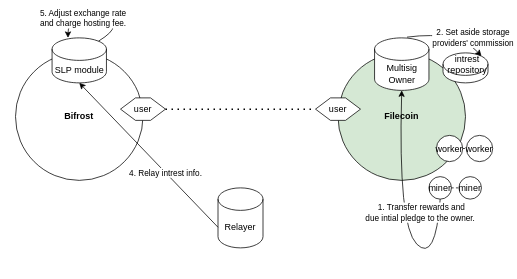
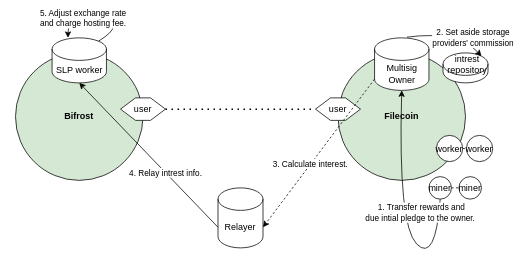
(80, 70) -> (80, 70)
(79, 117) -> (79, 117)
none -> (278, 207)
